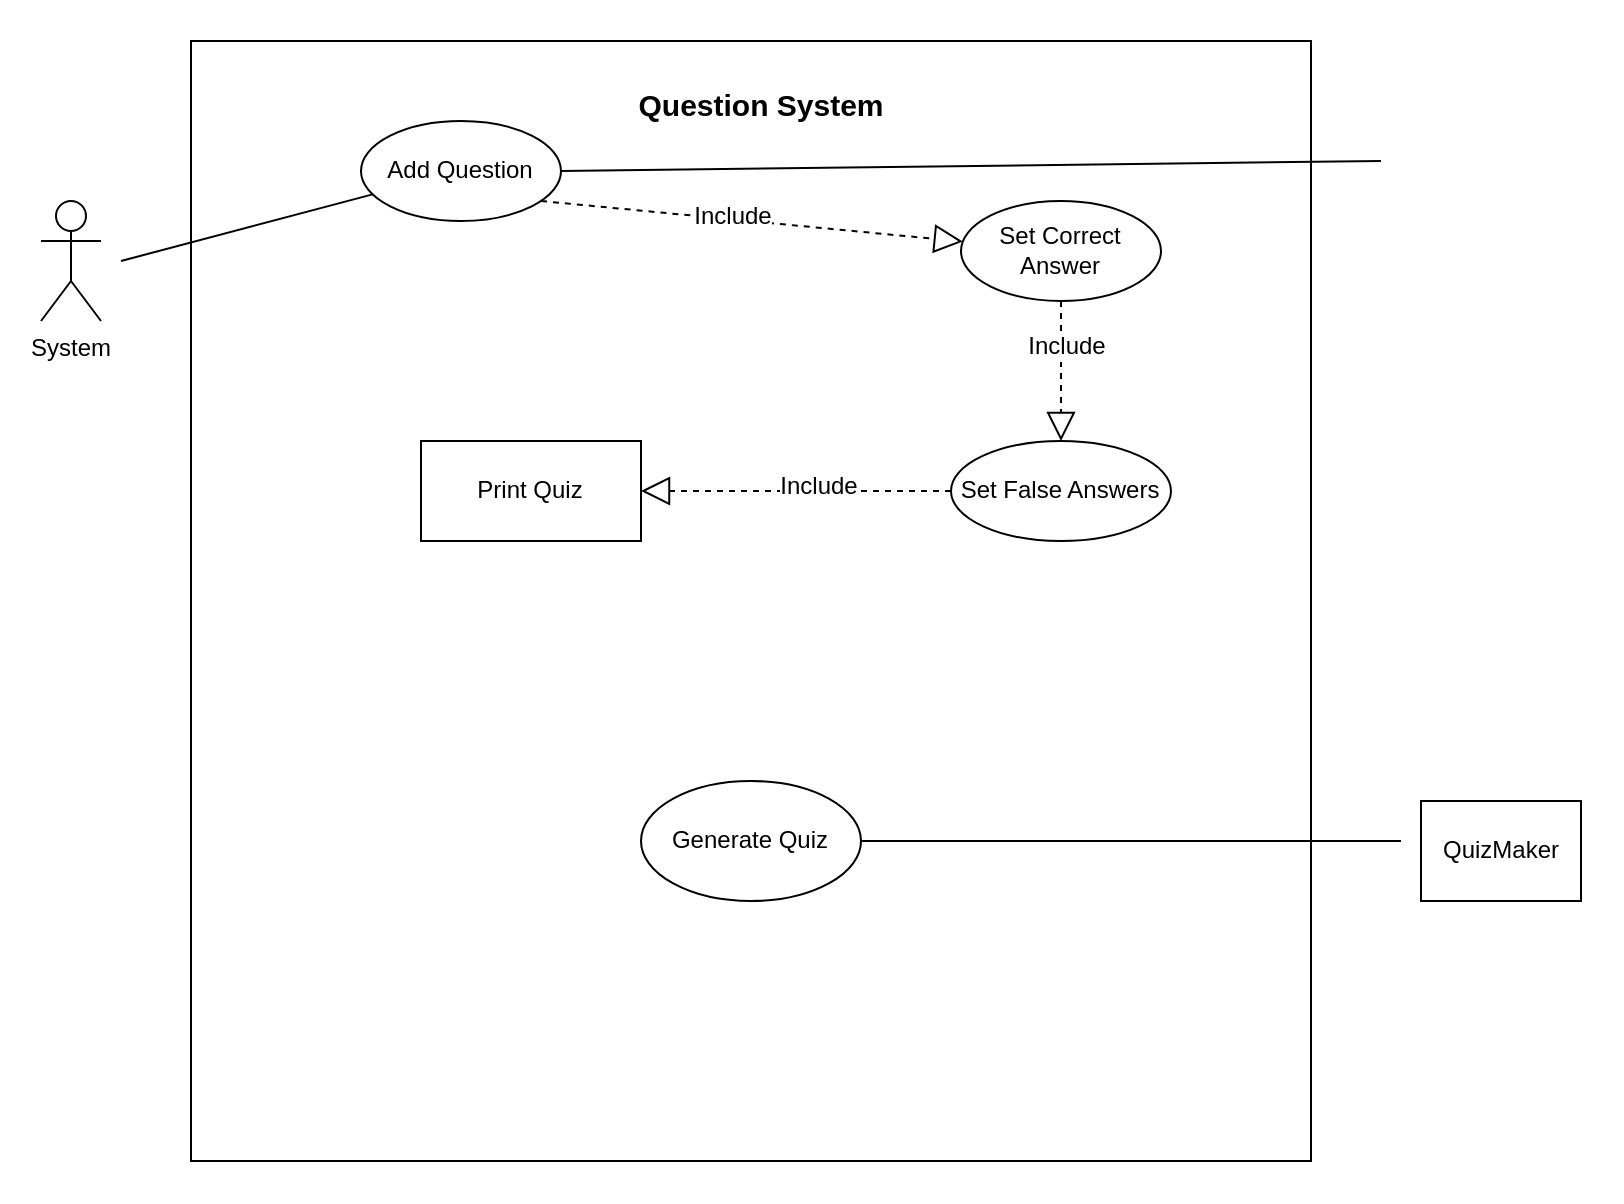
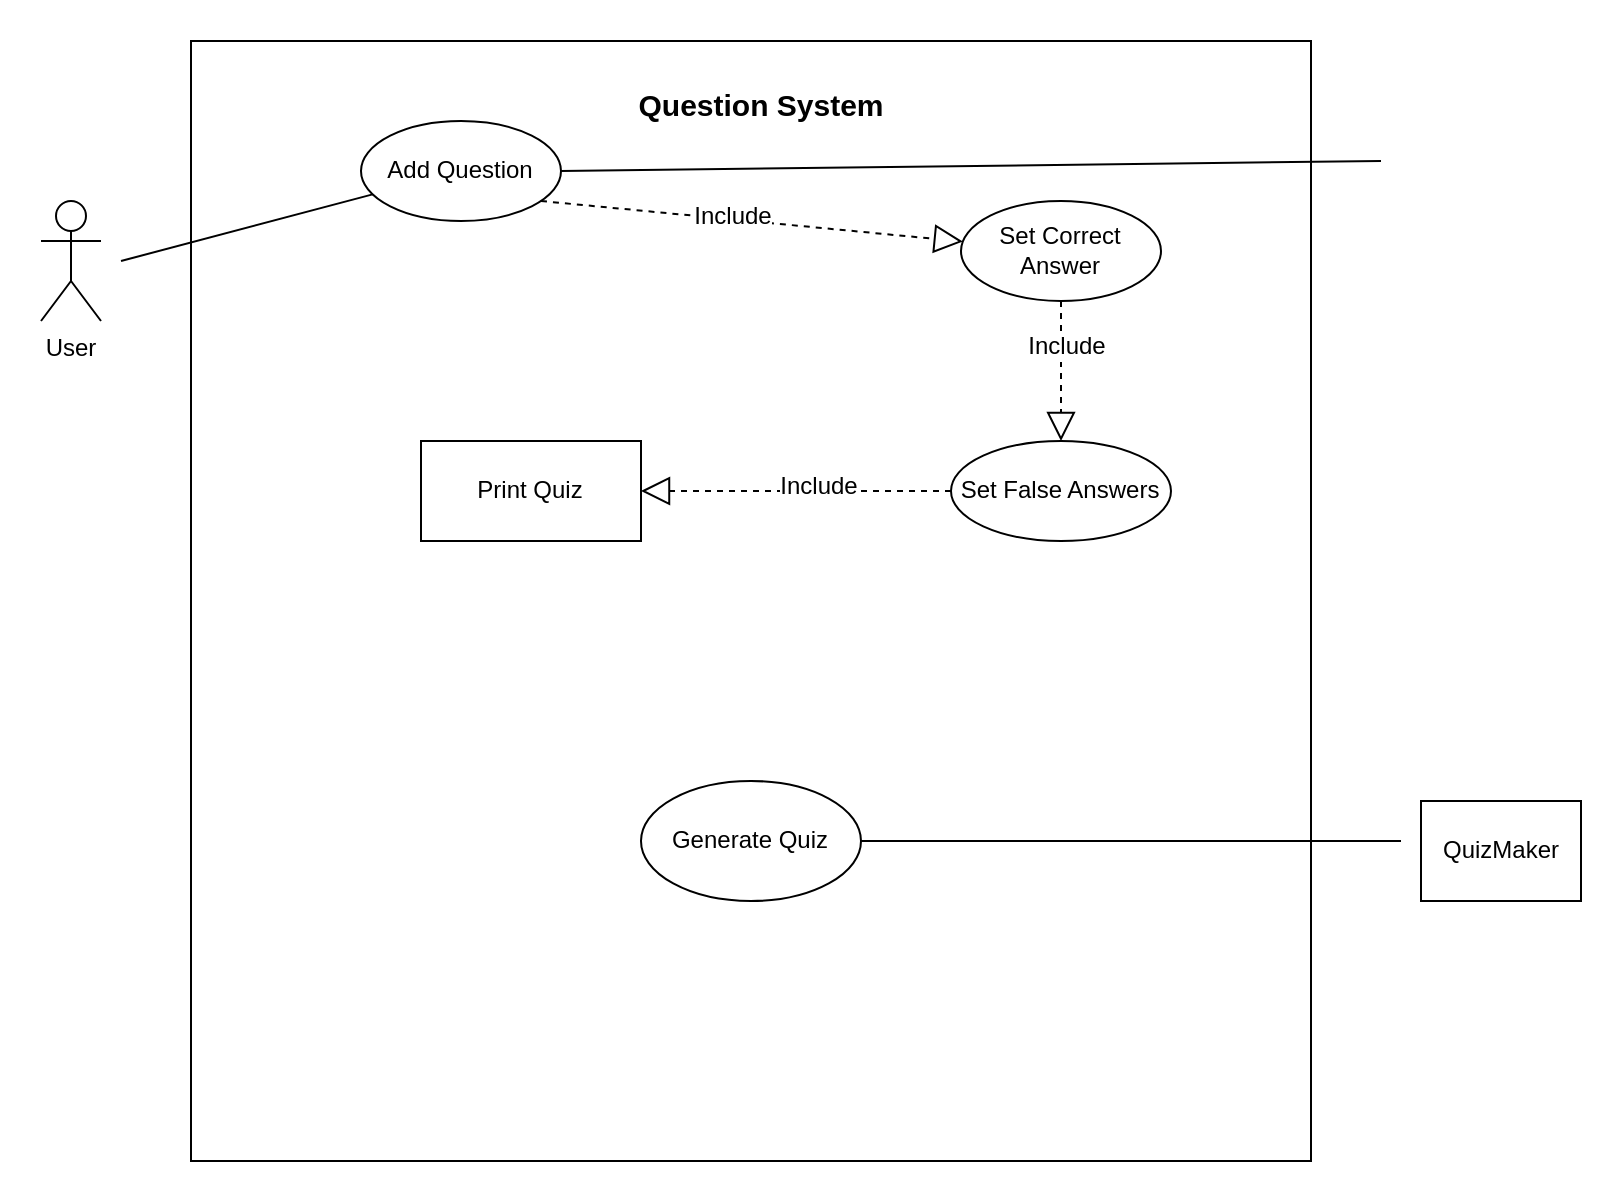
(72, 349) -> (72, 349)
